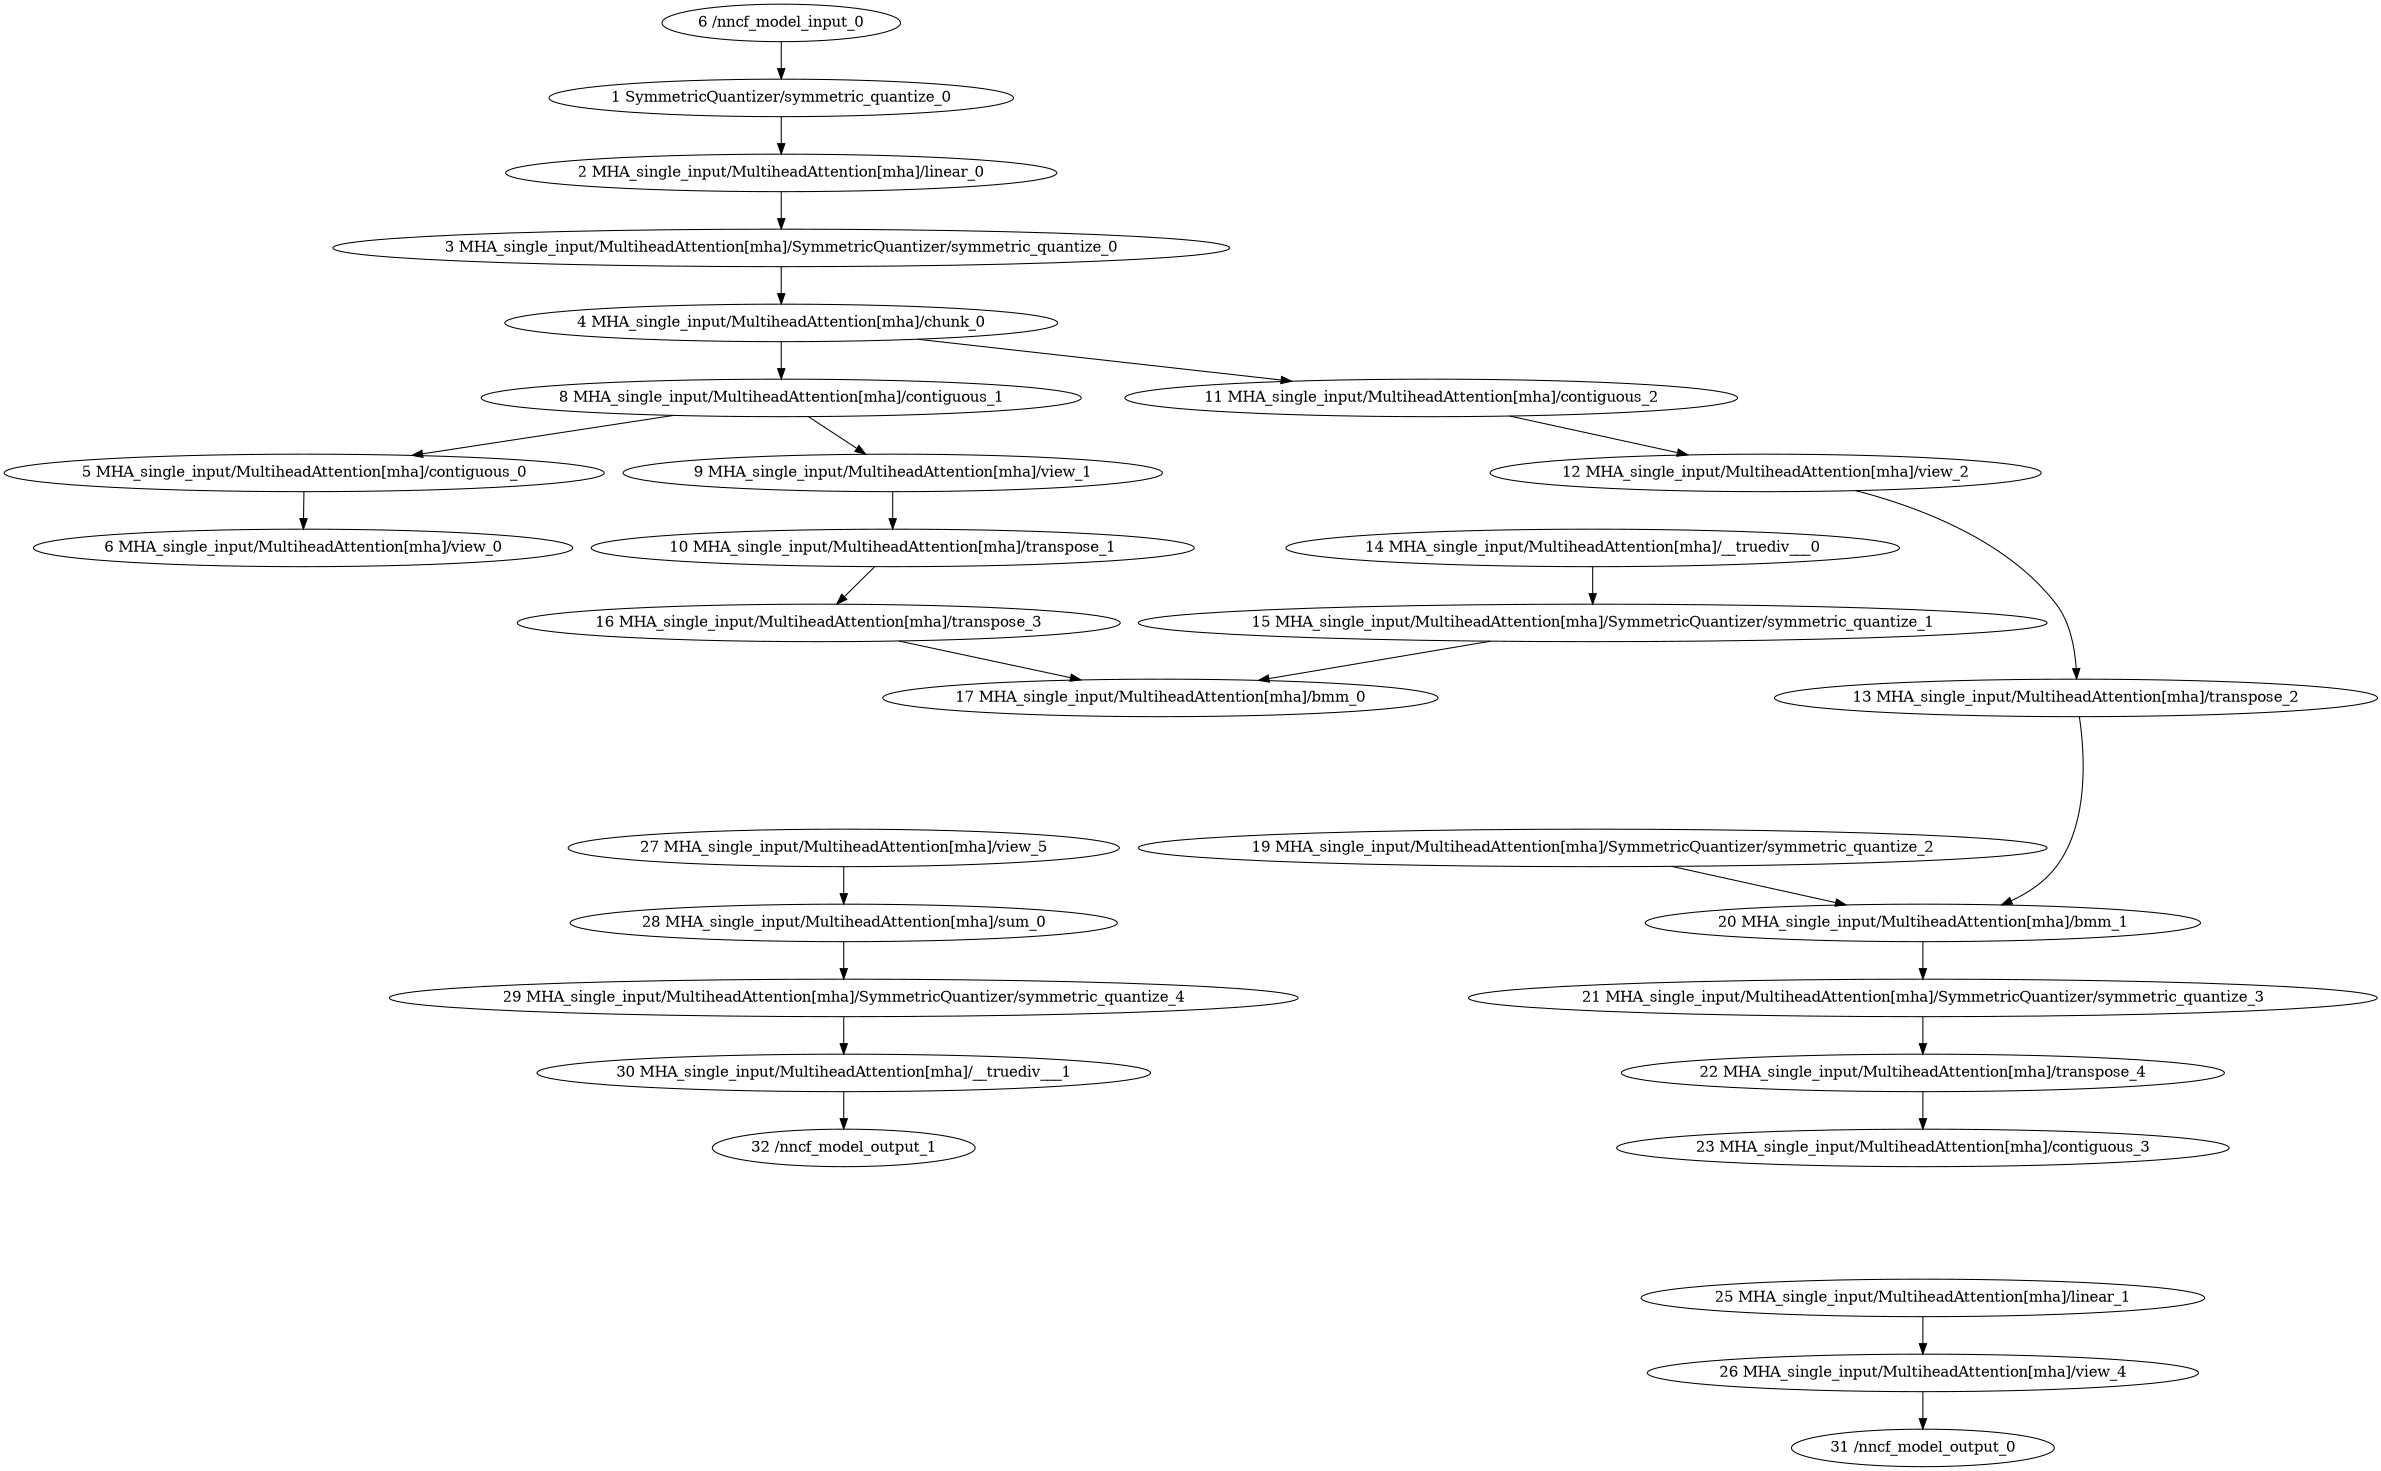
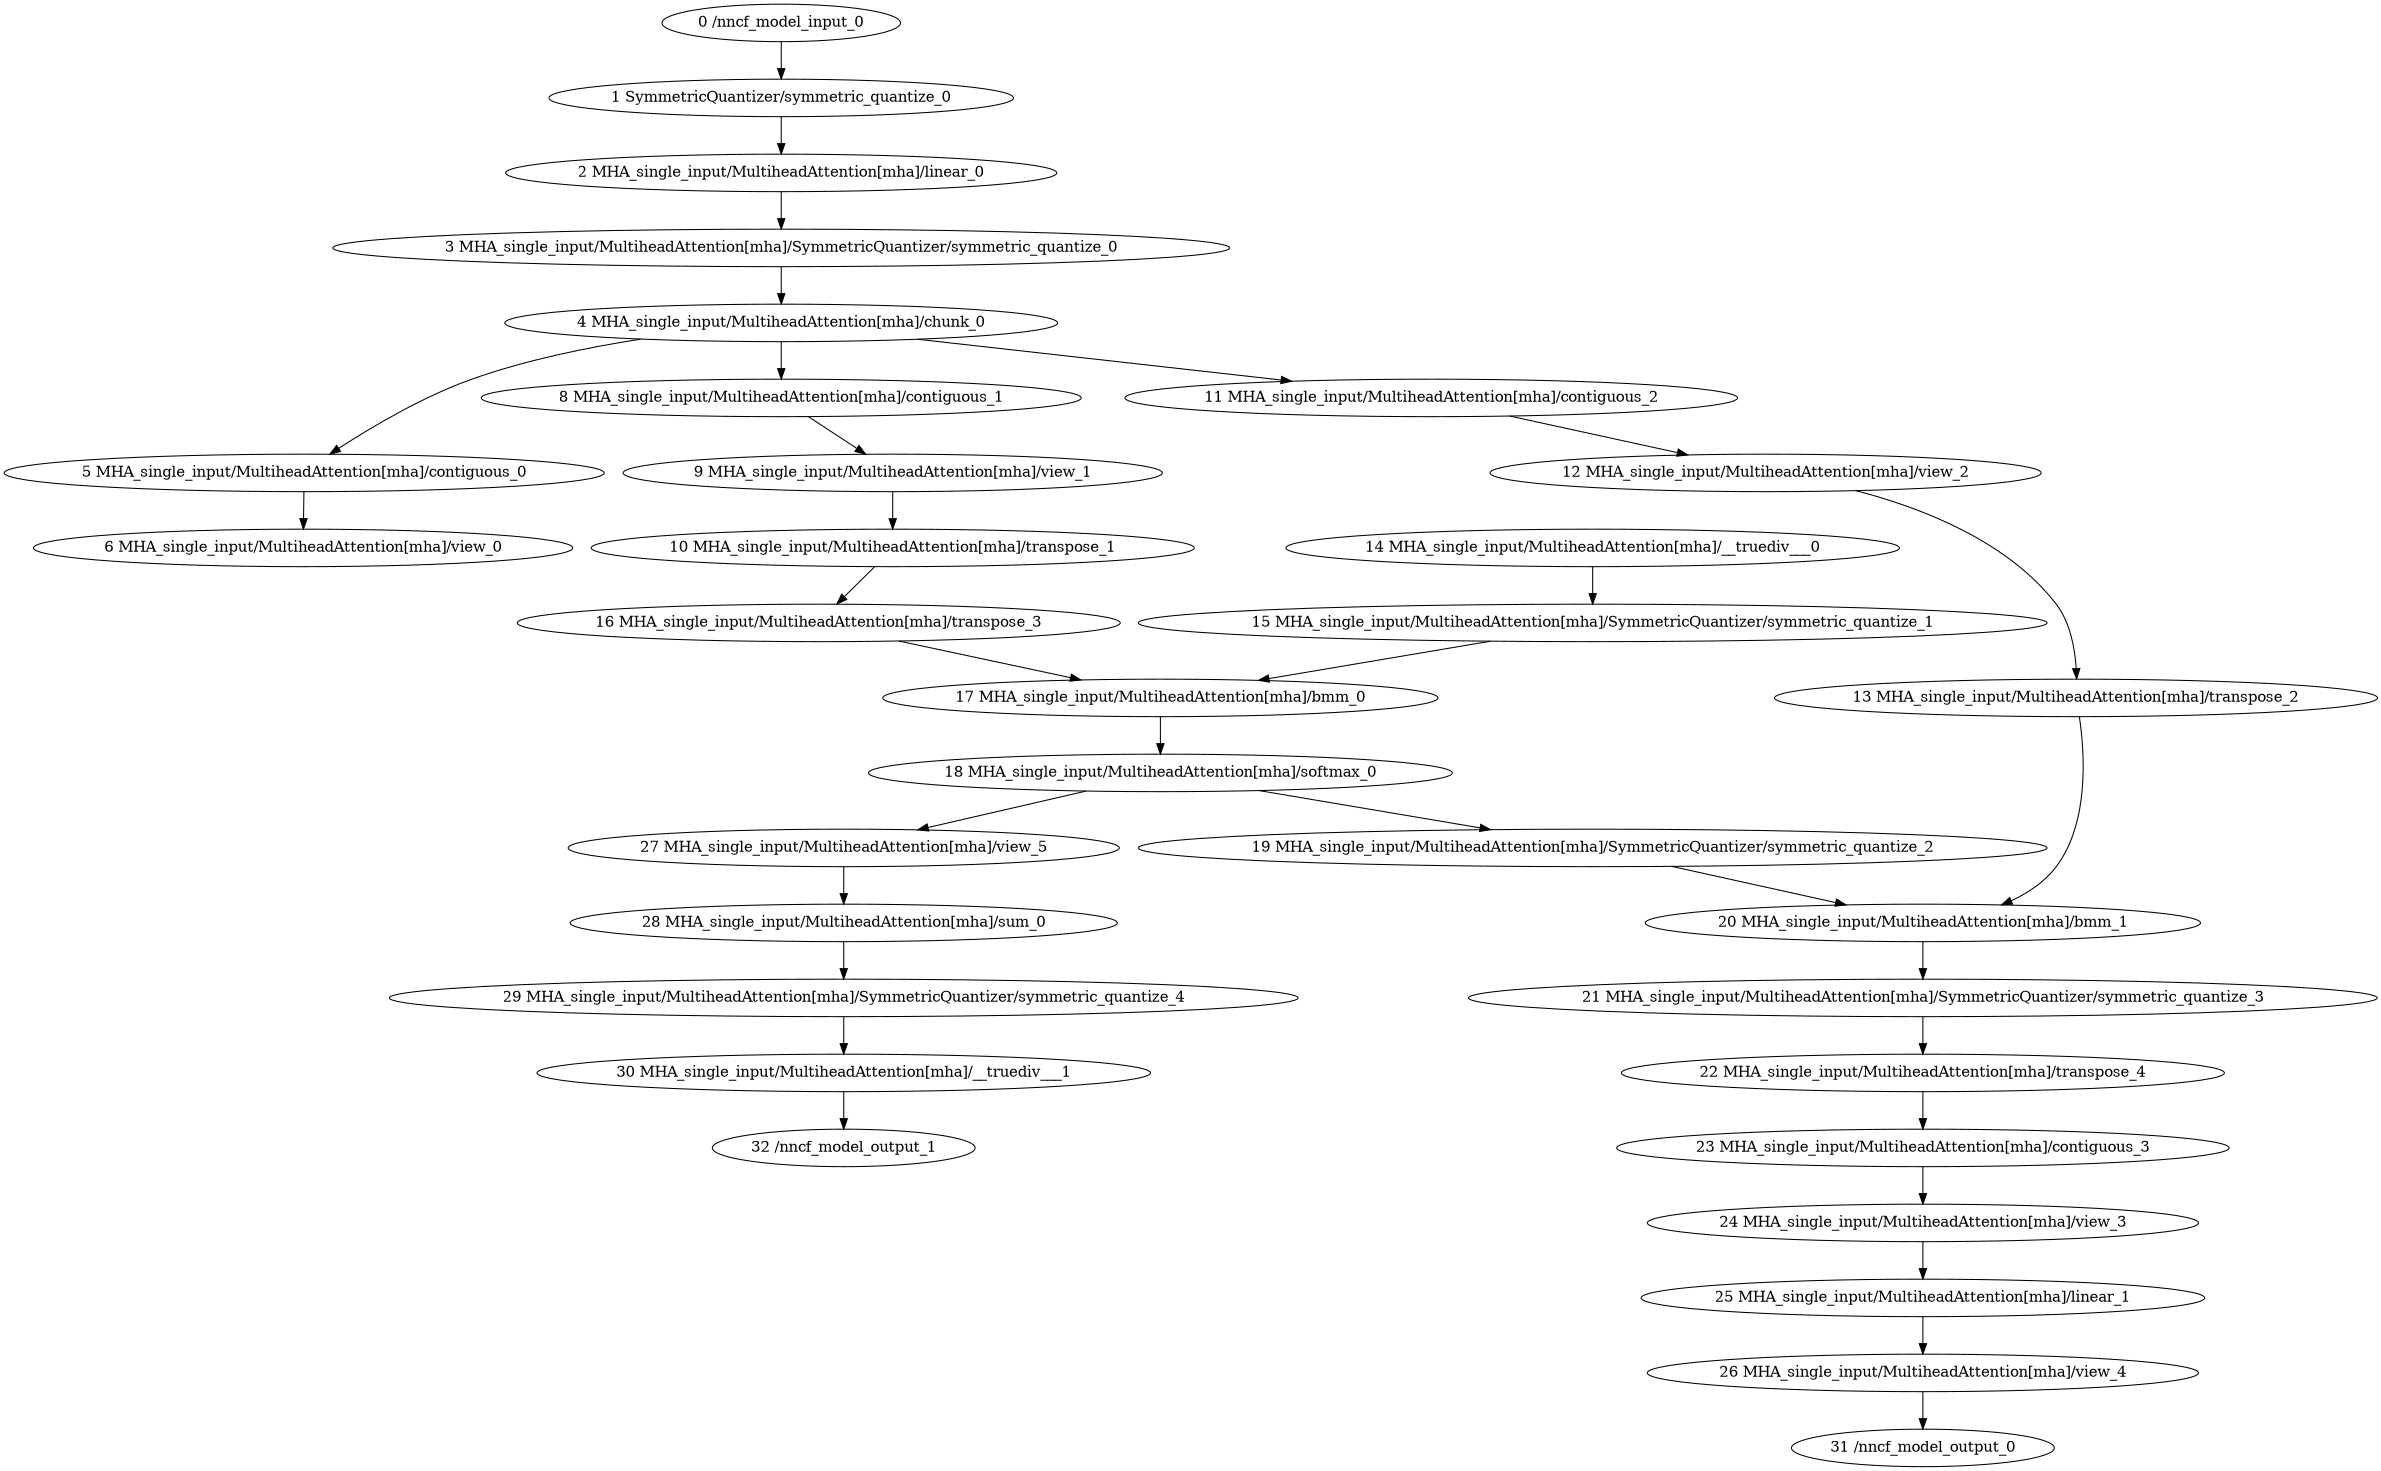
(781, 23) -> (781, 23)
(548, 435) -> (483, 375)
none -> (1160, 773)
none -> (1923, 1223)
